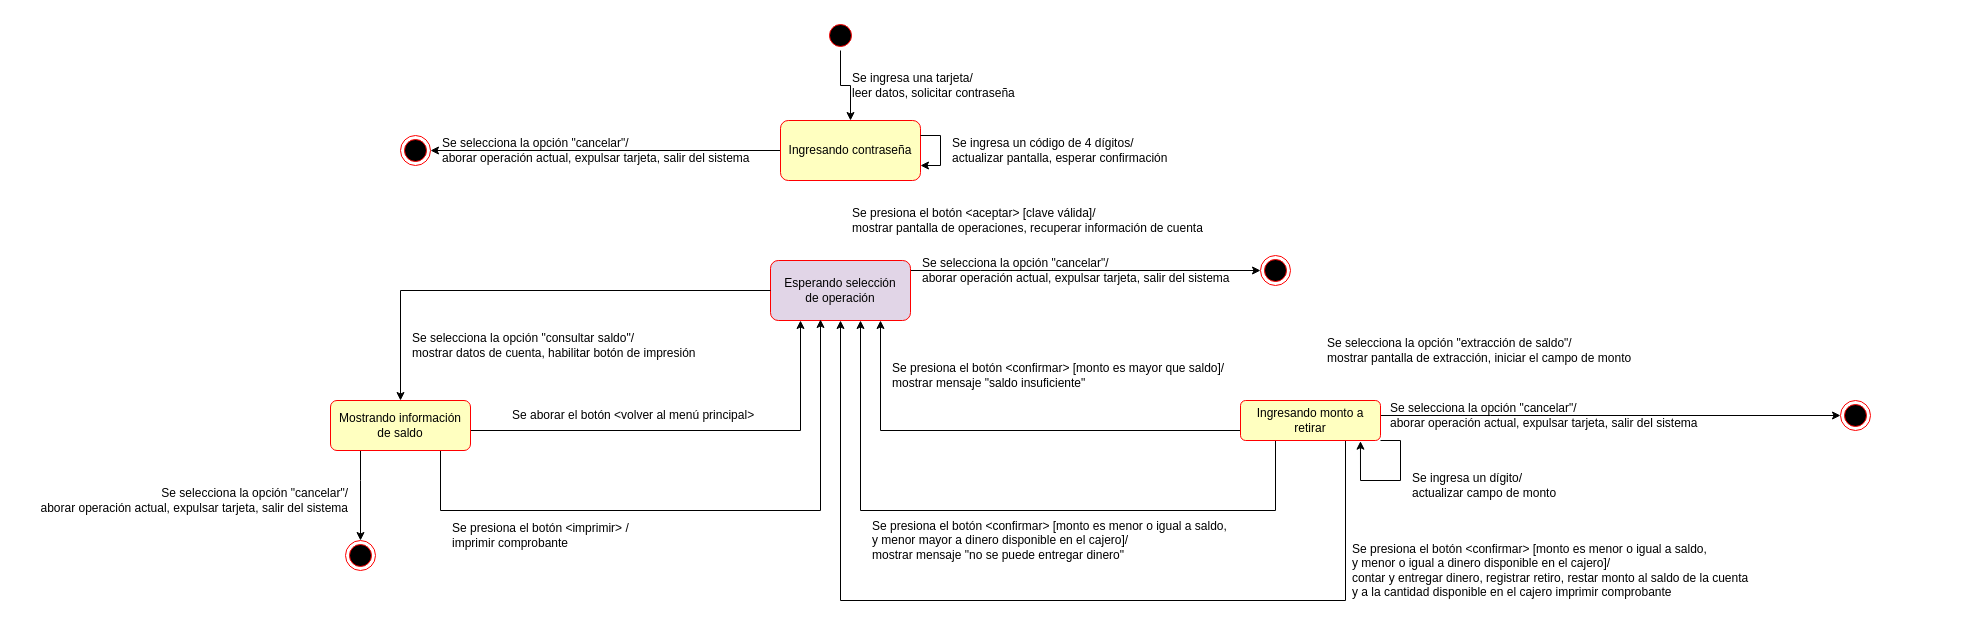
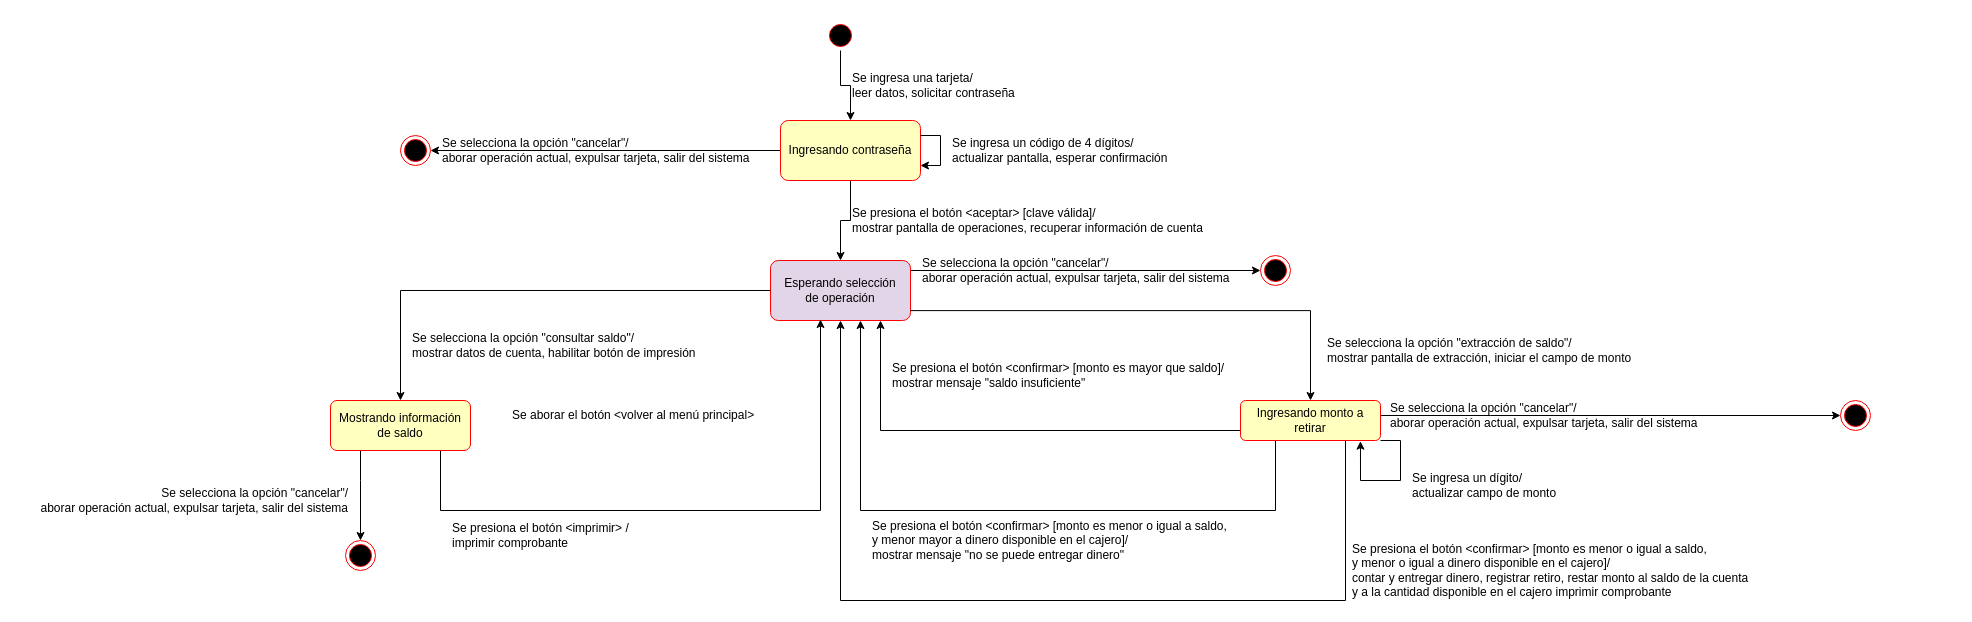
none -> (850, 221)
none -> (1151, 311)
(687, 431) -> none
